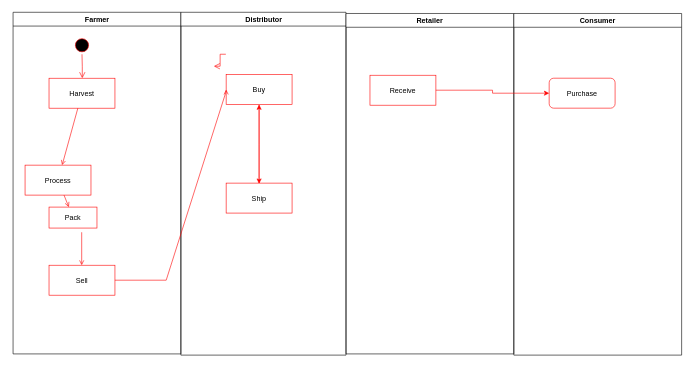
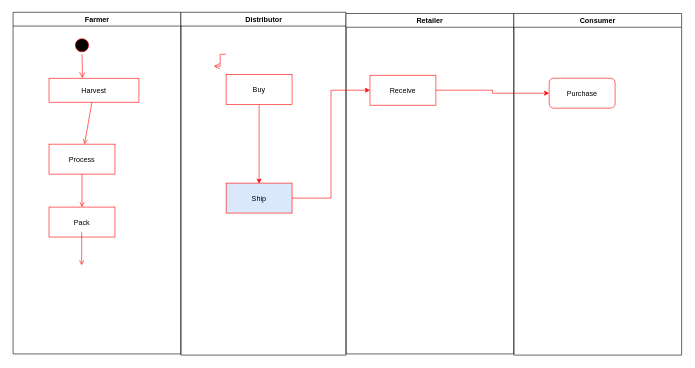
(82, 93) -> (94, 90)
(204, 161) -> none
(58, 180) -> (82, 159)
(259, 182) -> (331, 90)
(259, 198) -> (259, 198)
(73, 218) -> (82, 222)
(82, 281) -> none
